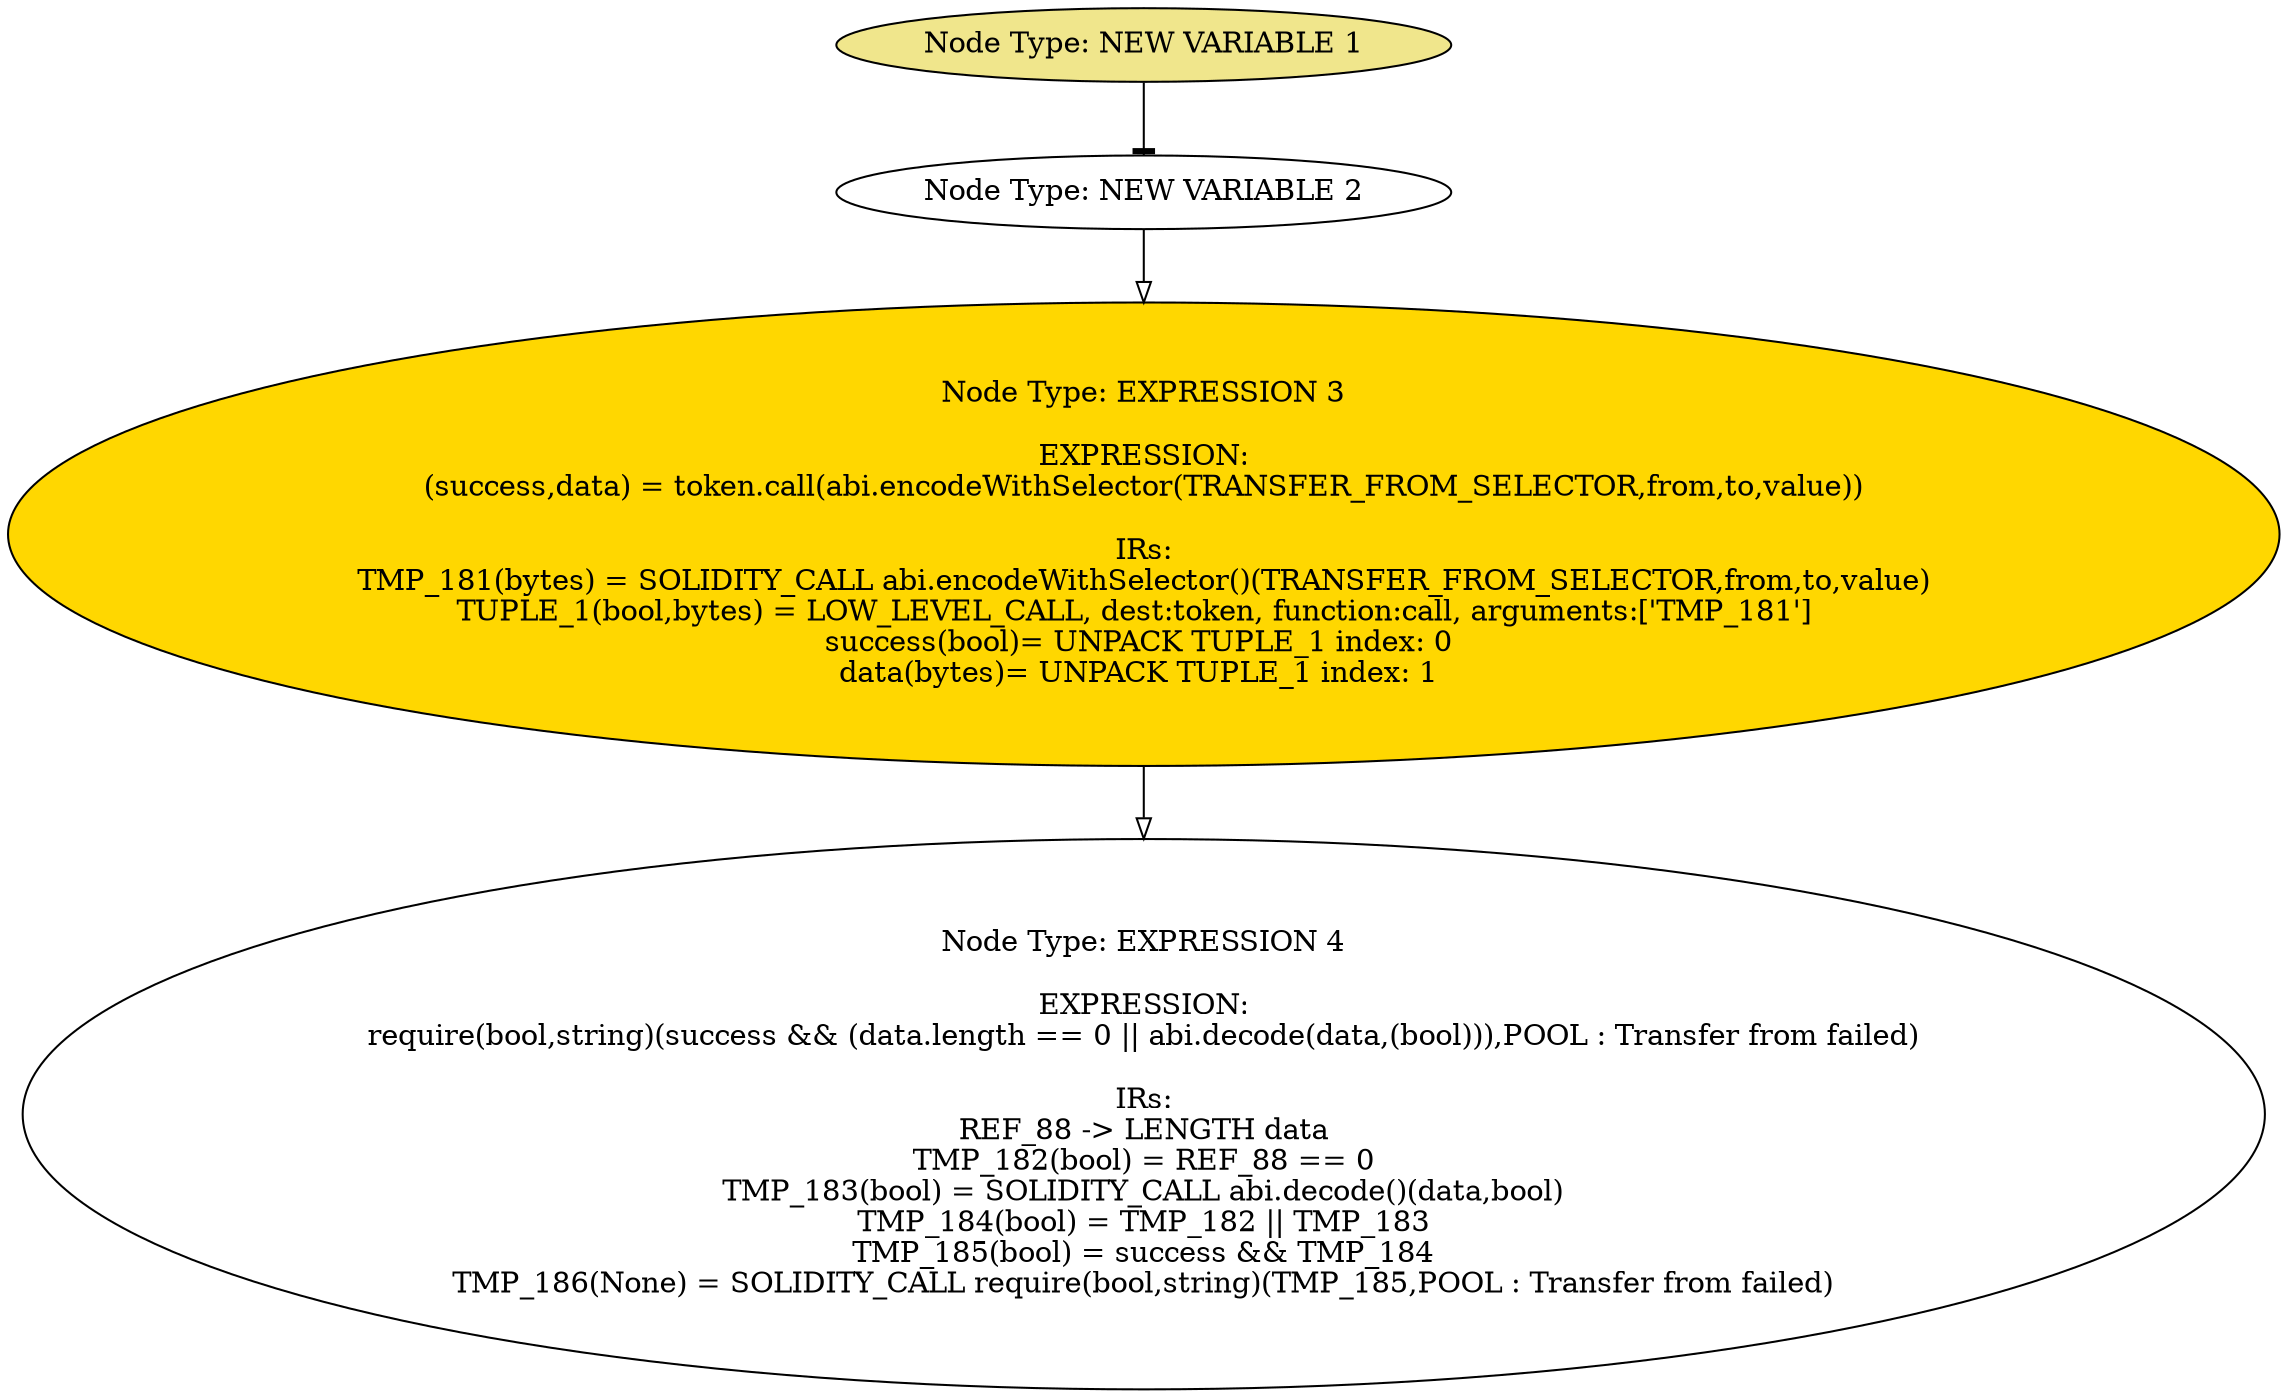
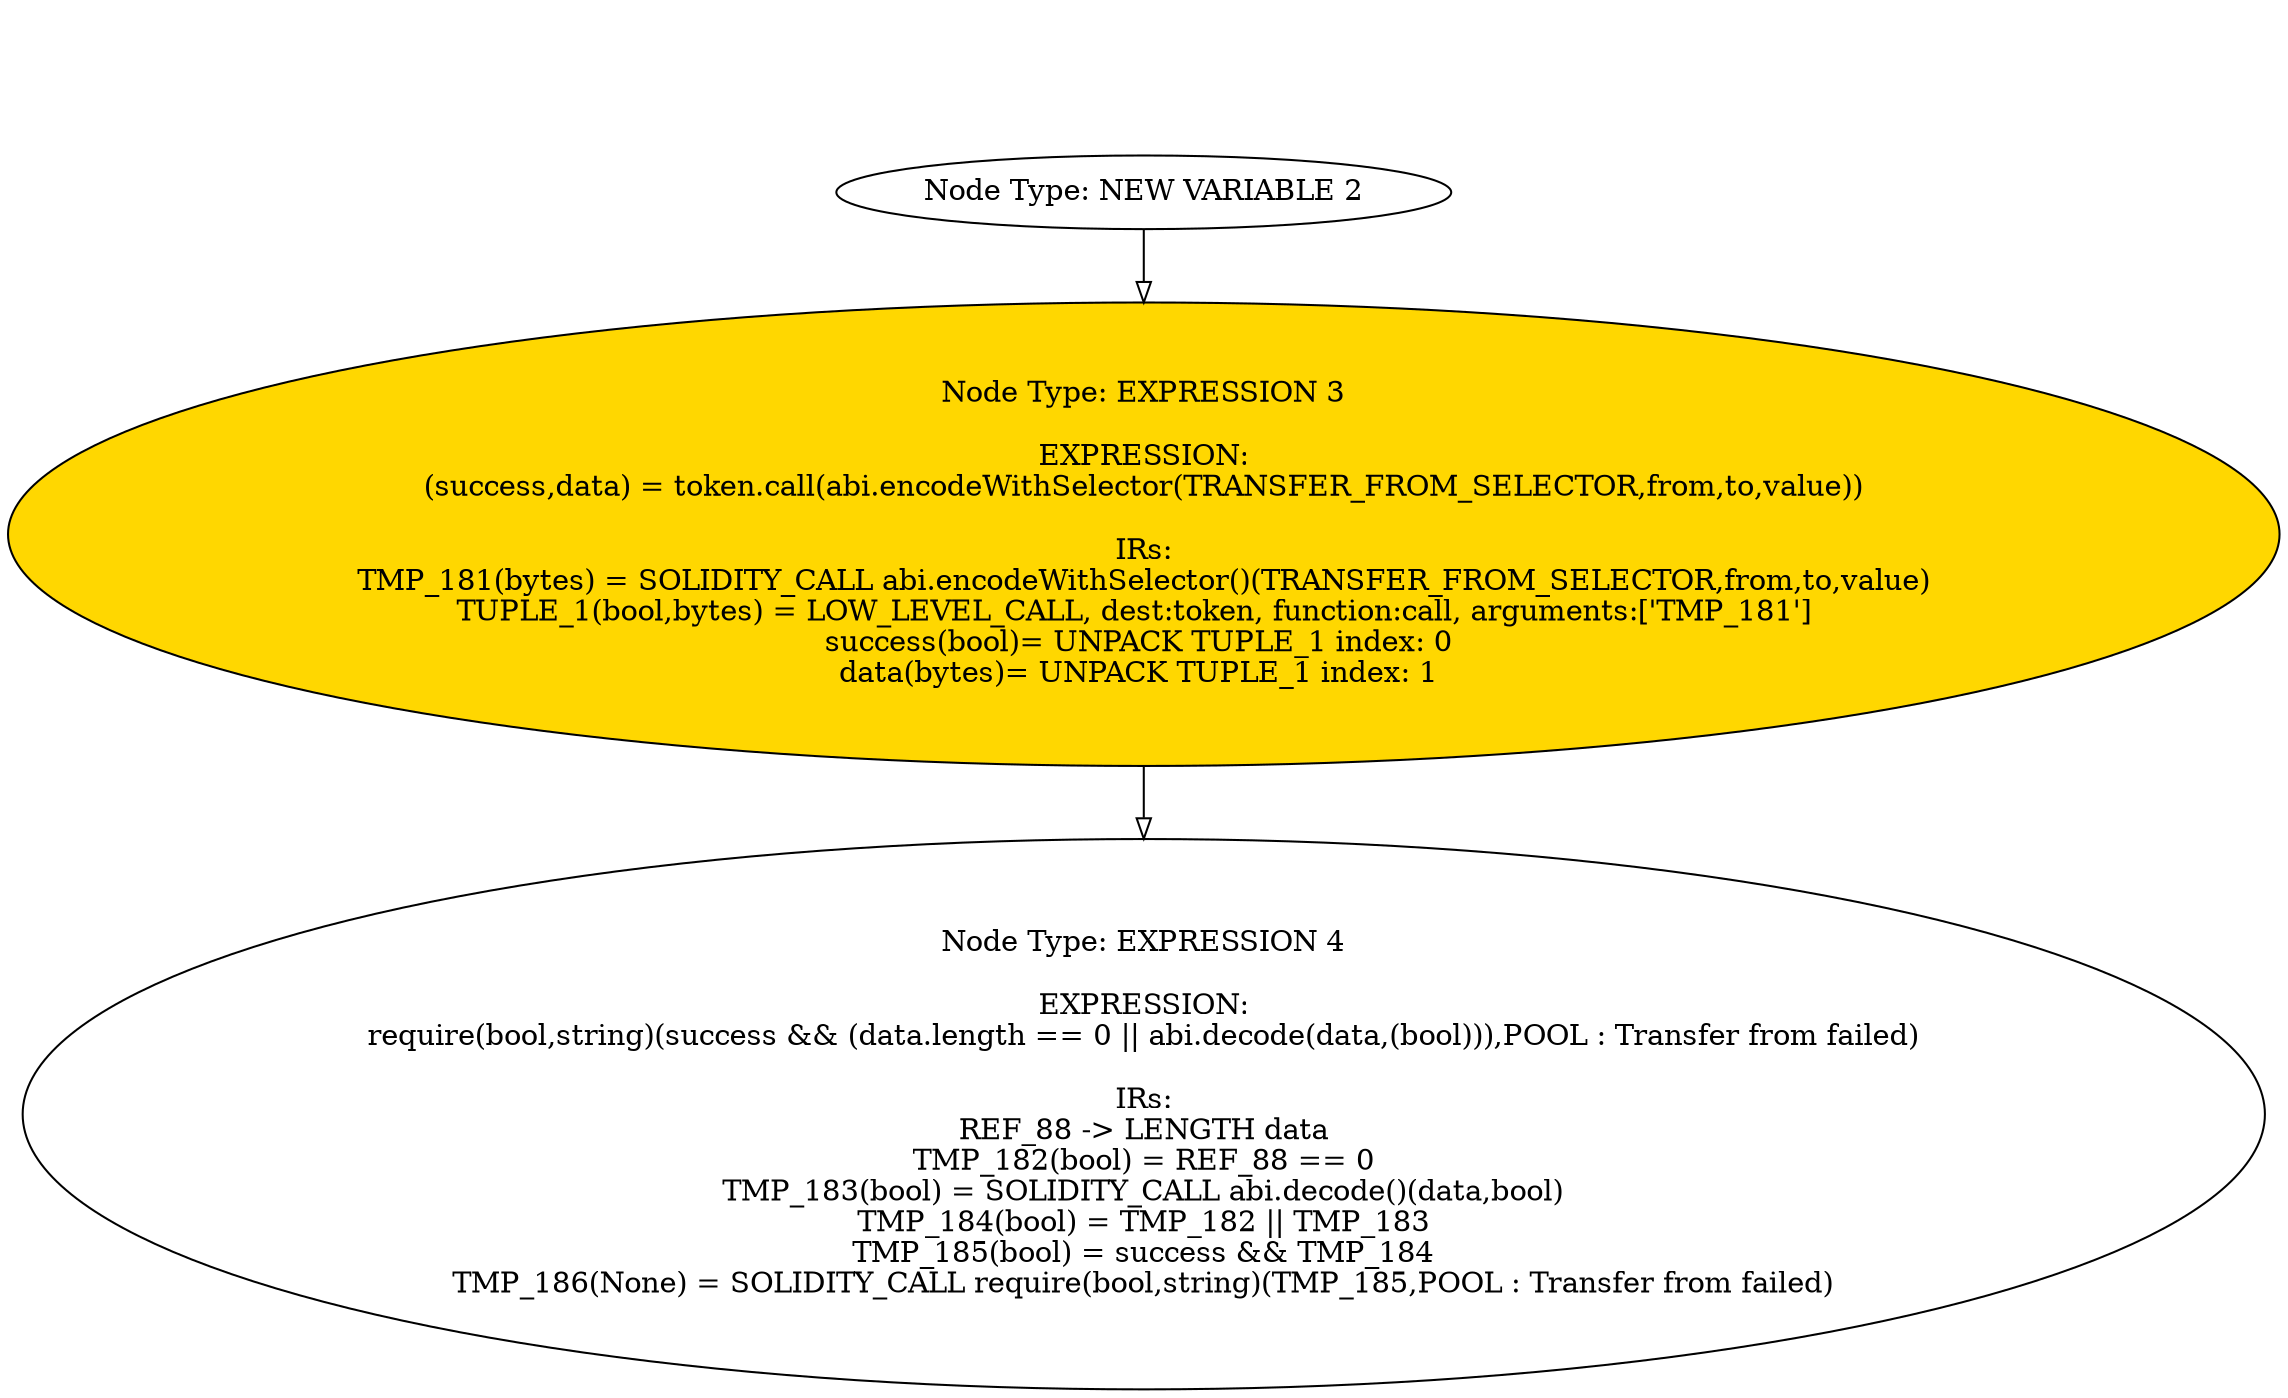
(1144, 45) -> none
